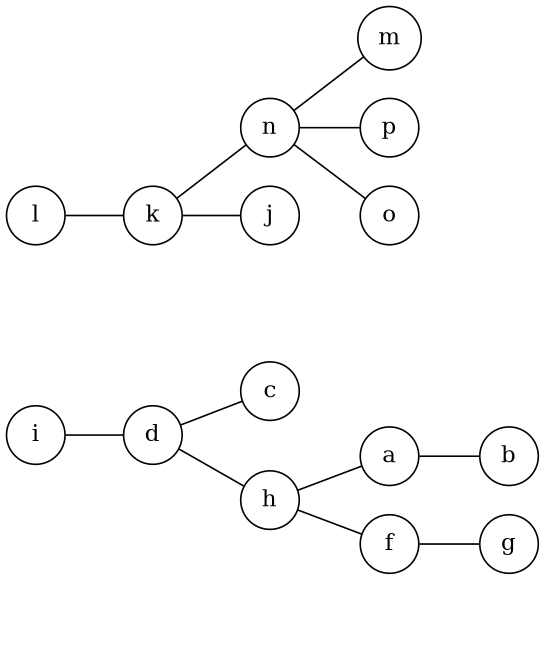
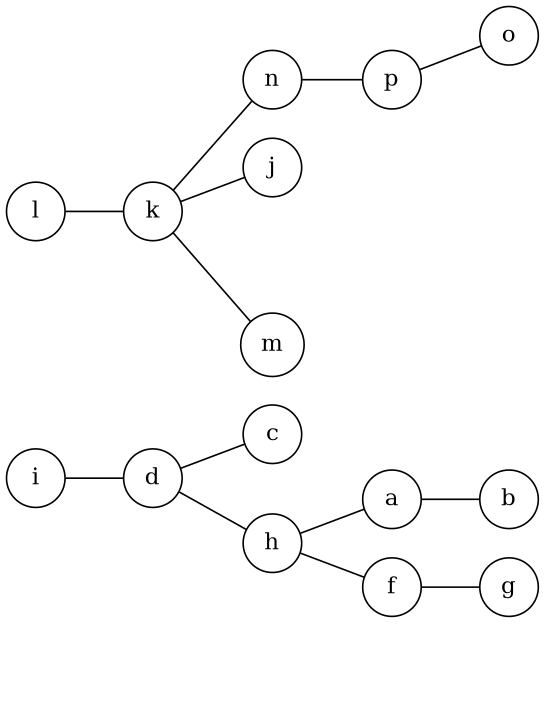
(329, 84) -> (212, 277)
(330, 172) -> (451, 58)
